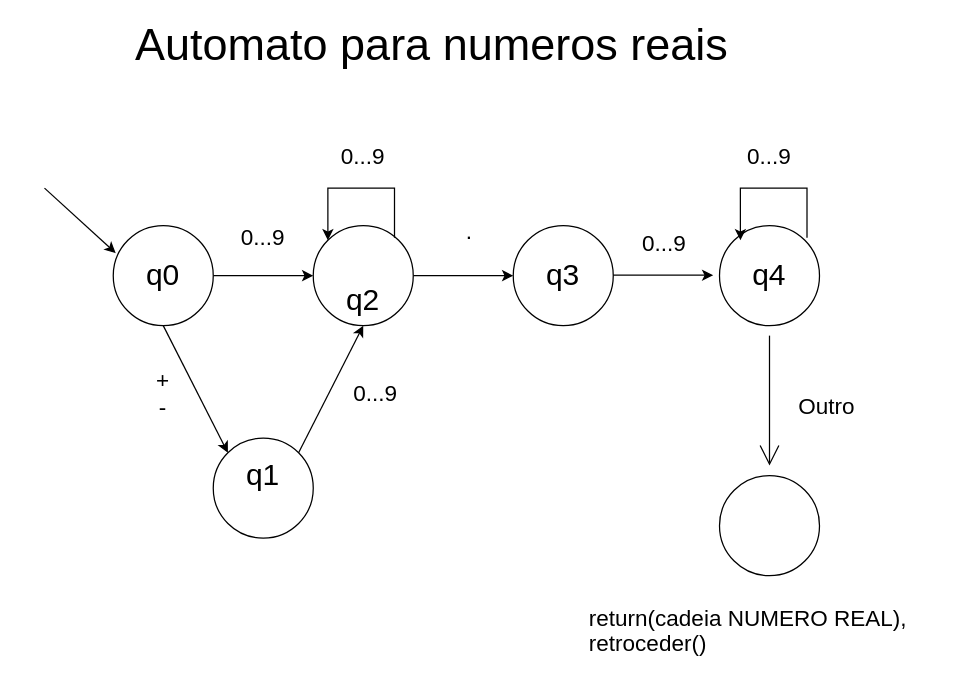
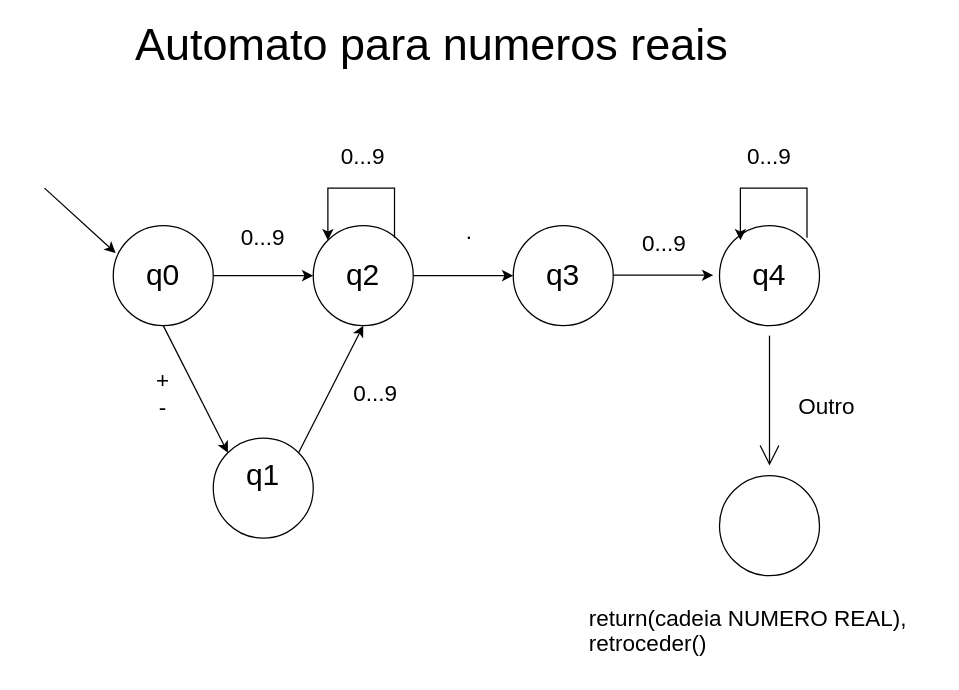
(363, 301) -> (363, 276)
